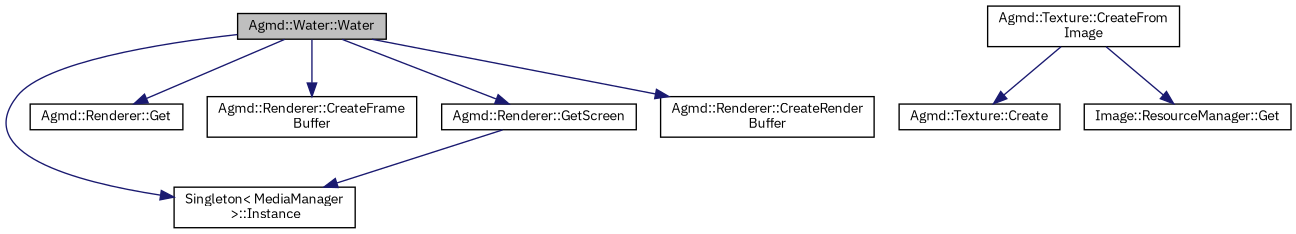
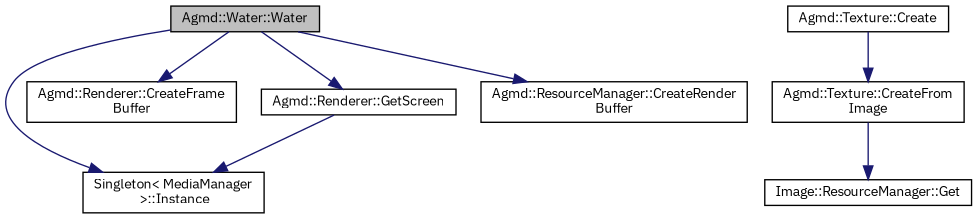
(1032, 71) -> (868, 50)
(107, 117) -> none
(767, 117) -> (614, 102)
